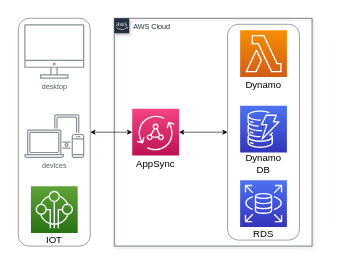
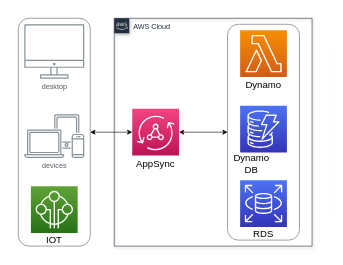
(264, 164) -> (252, 164)
